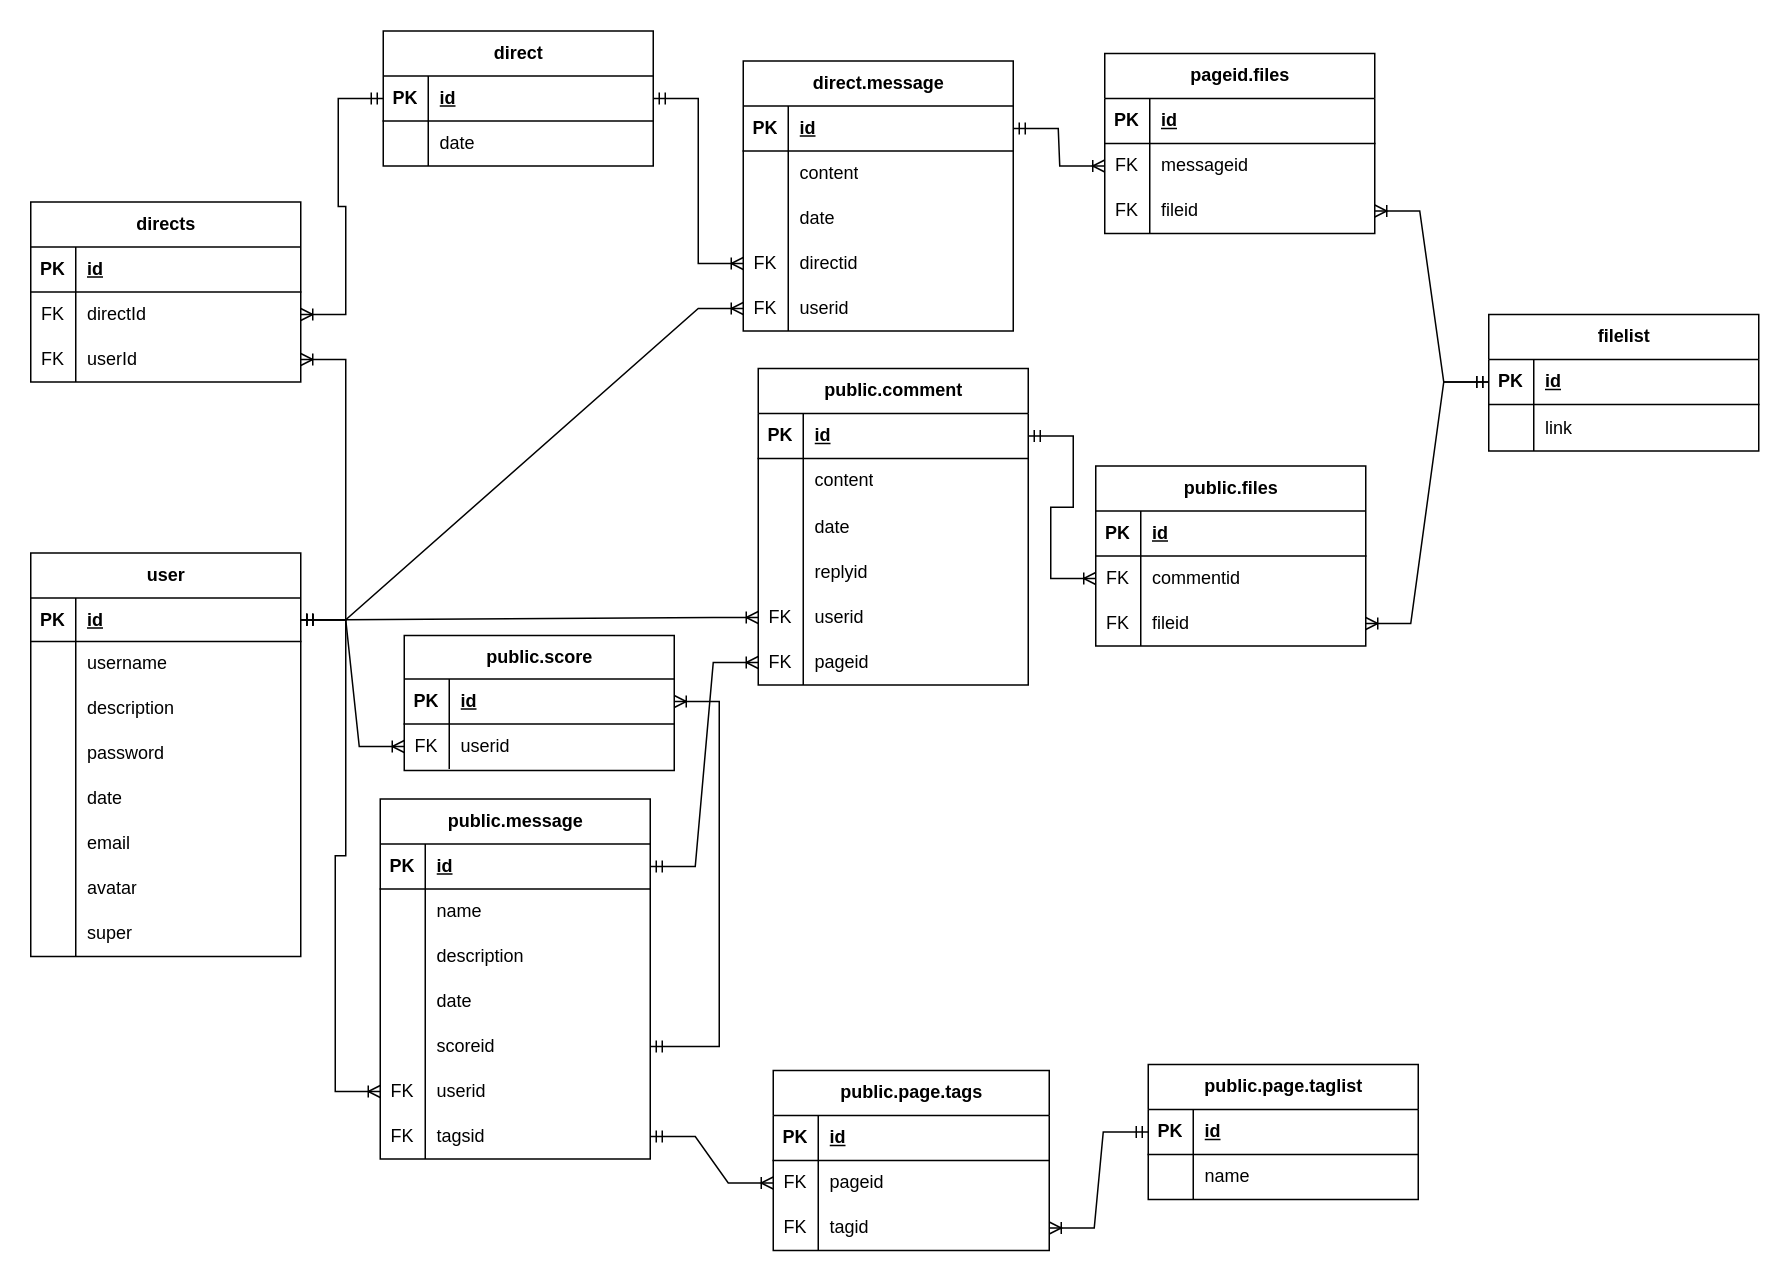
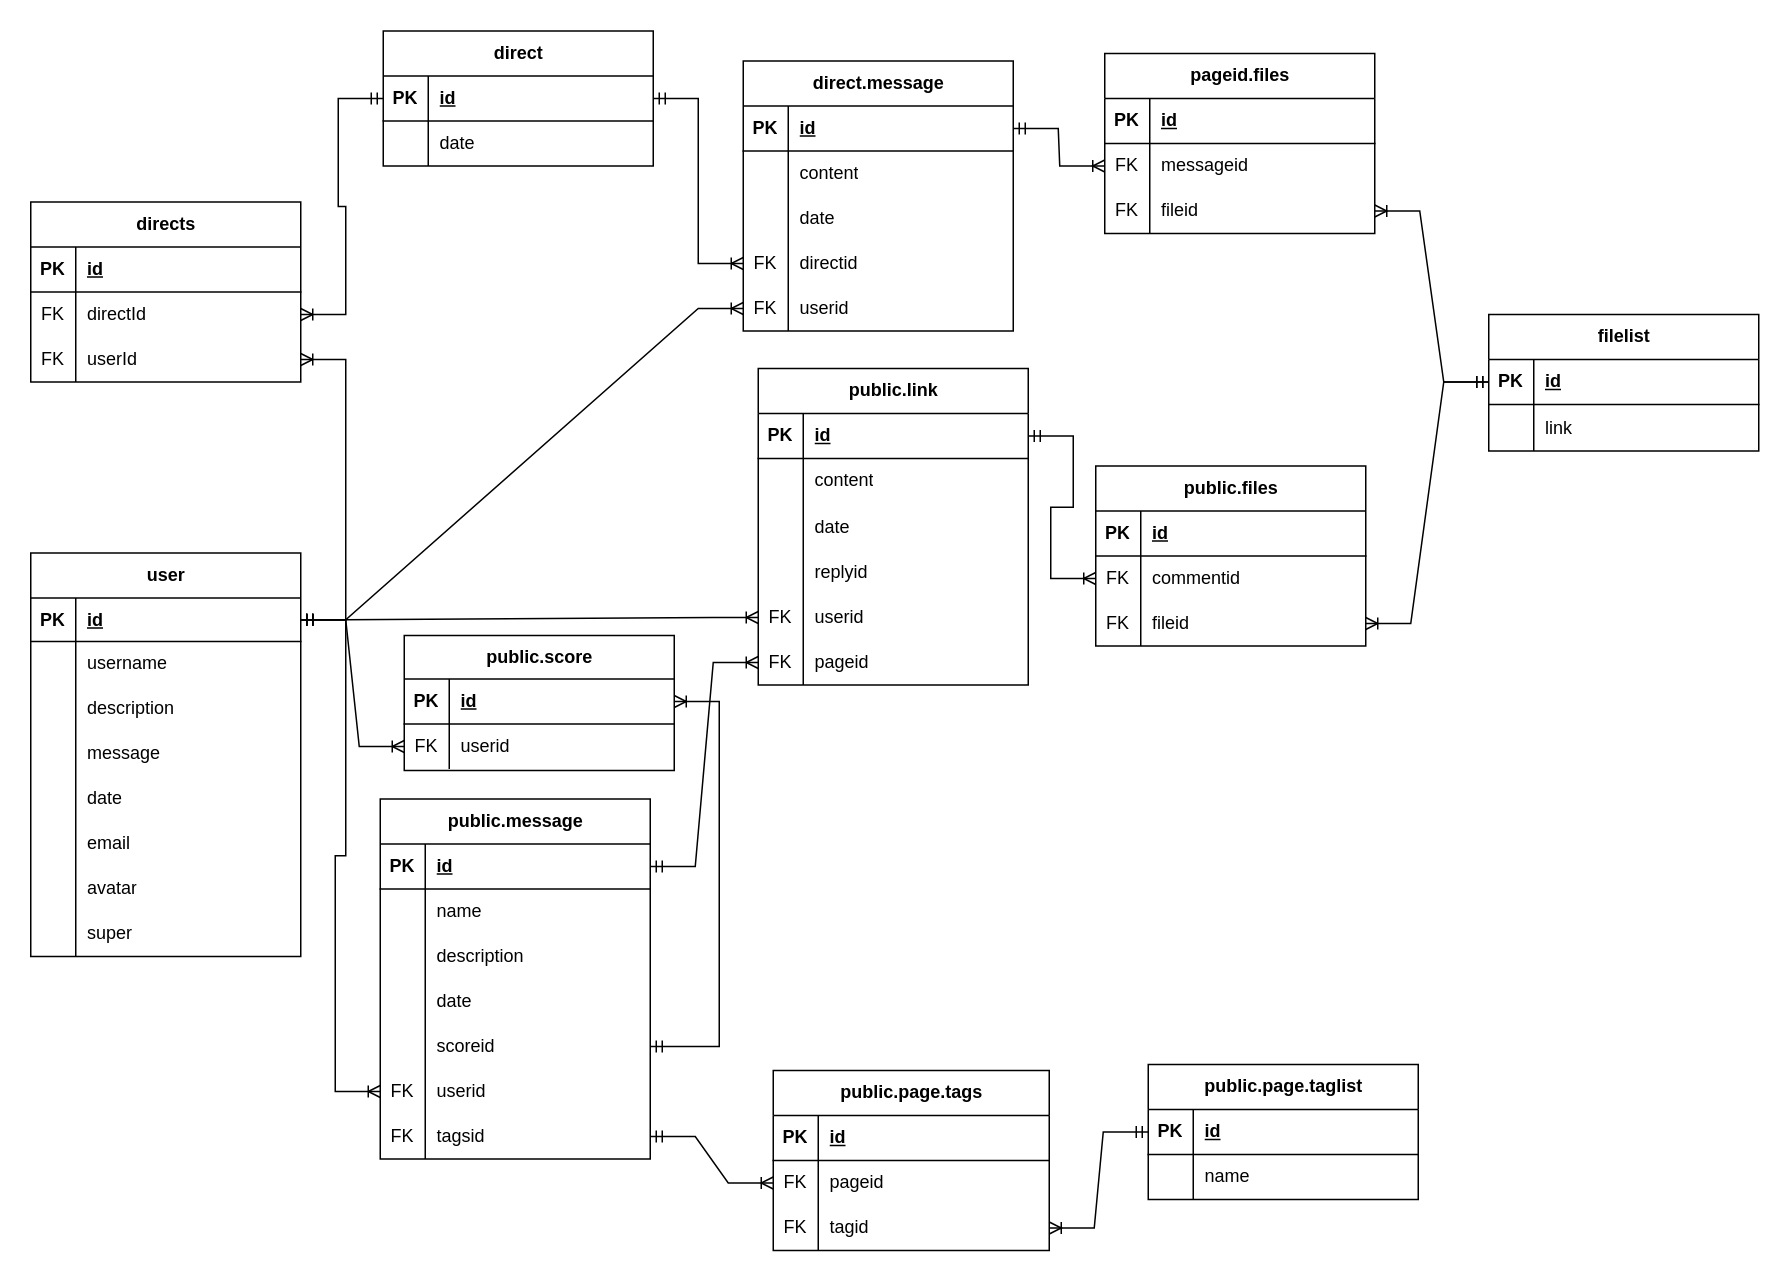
(894, 391) -> (894, 391)
(128, 754) -> (123, 754)
